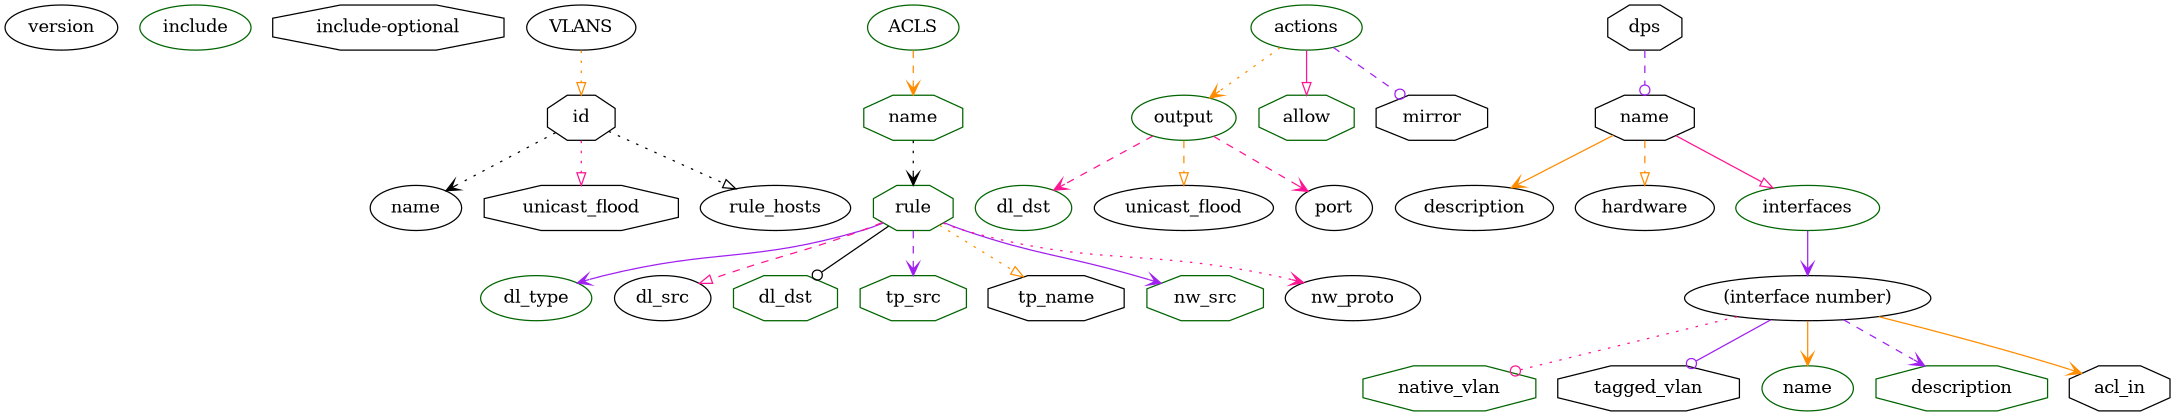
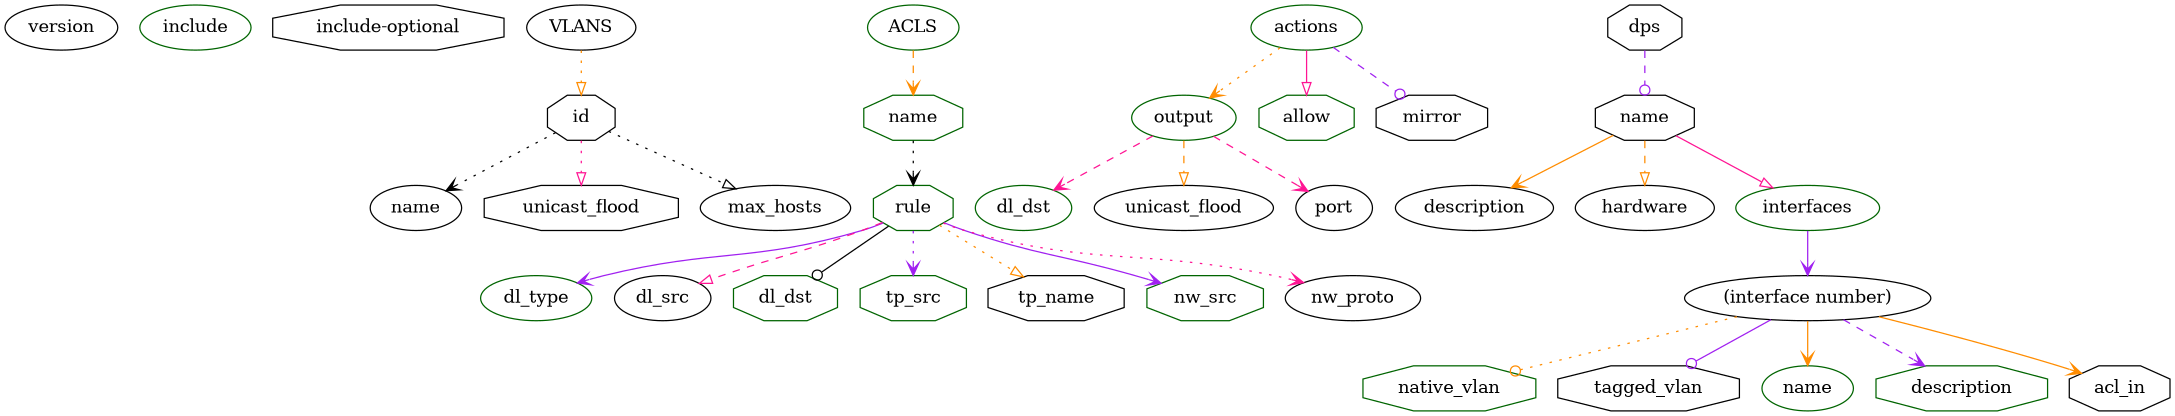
(775, 208) -> (775, 208)
(913, 247) -> (913, 247)
(1629, 343) -> (1629, 343)
